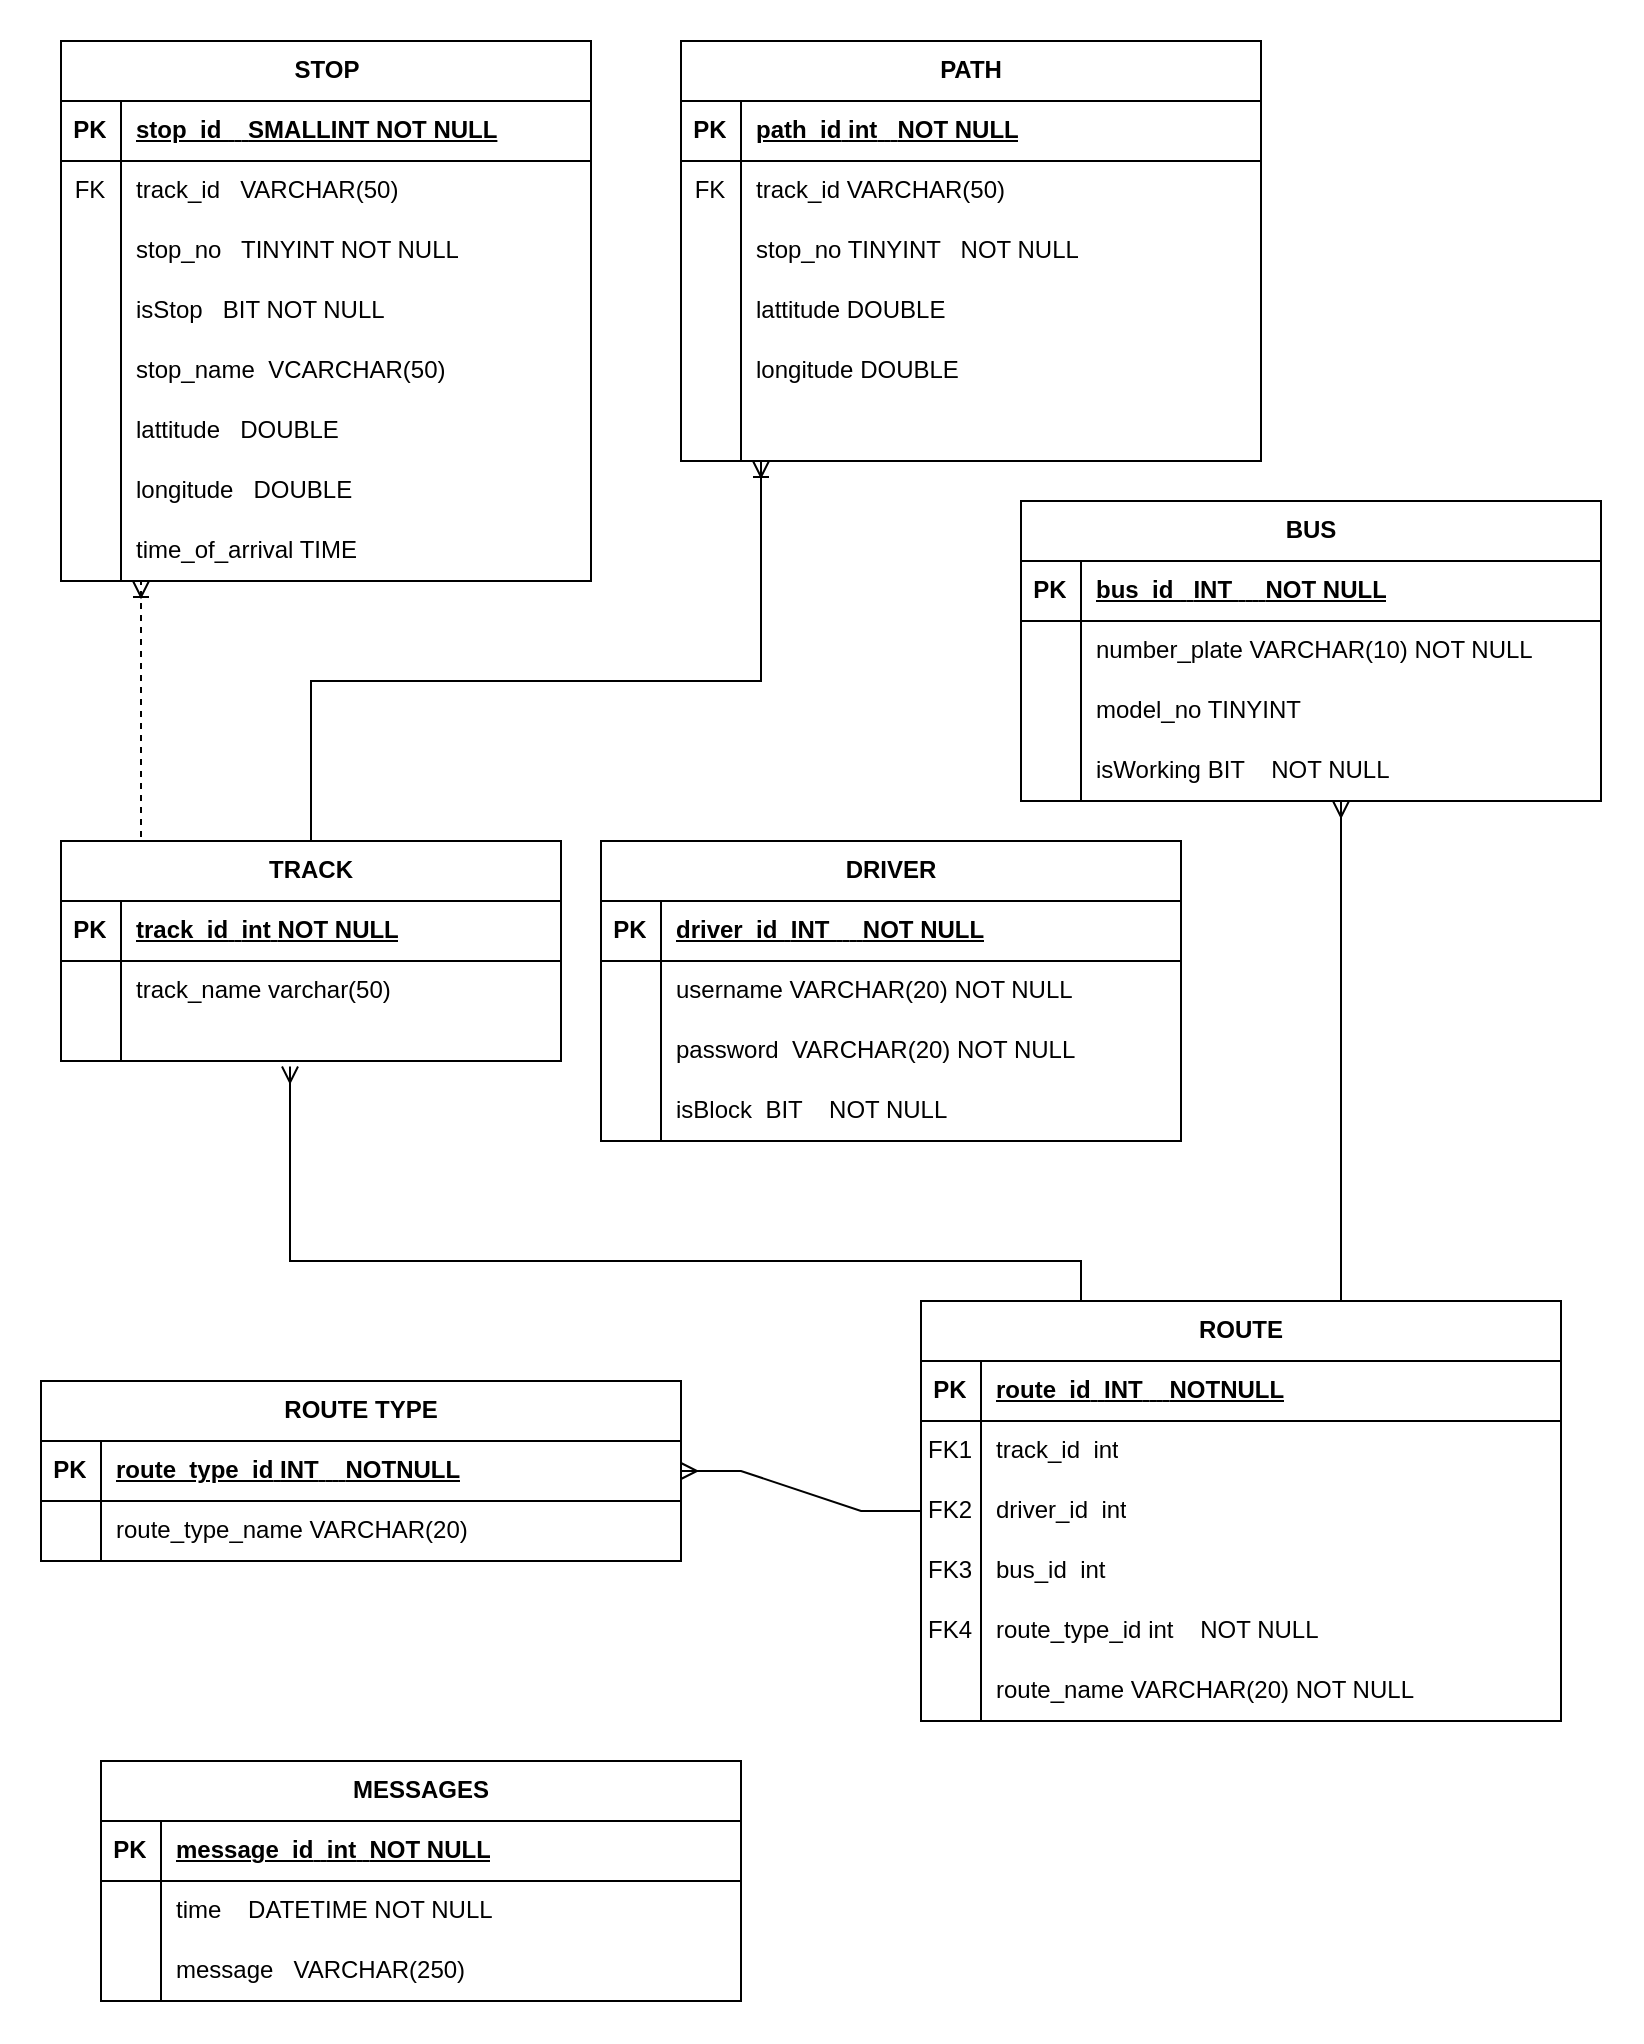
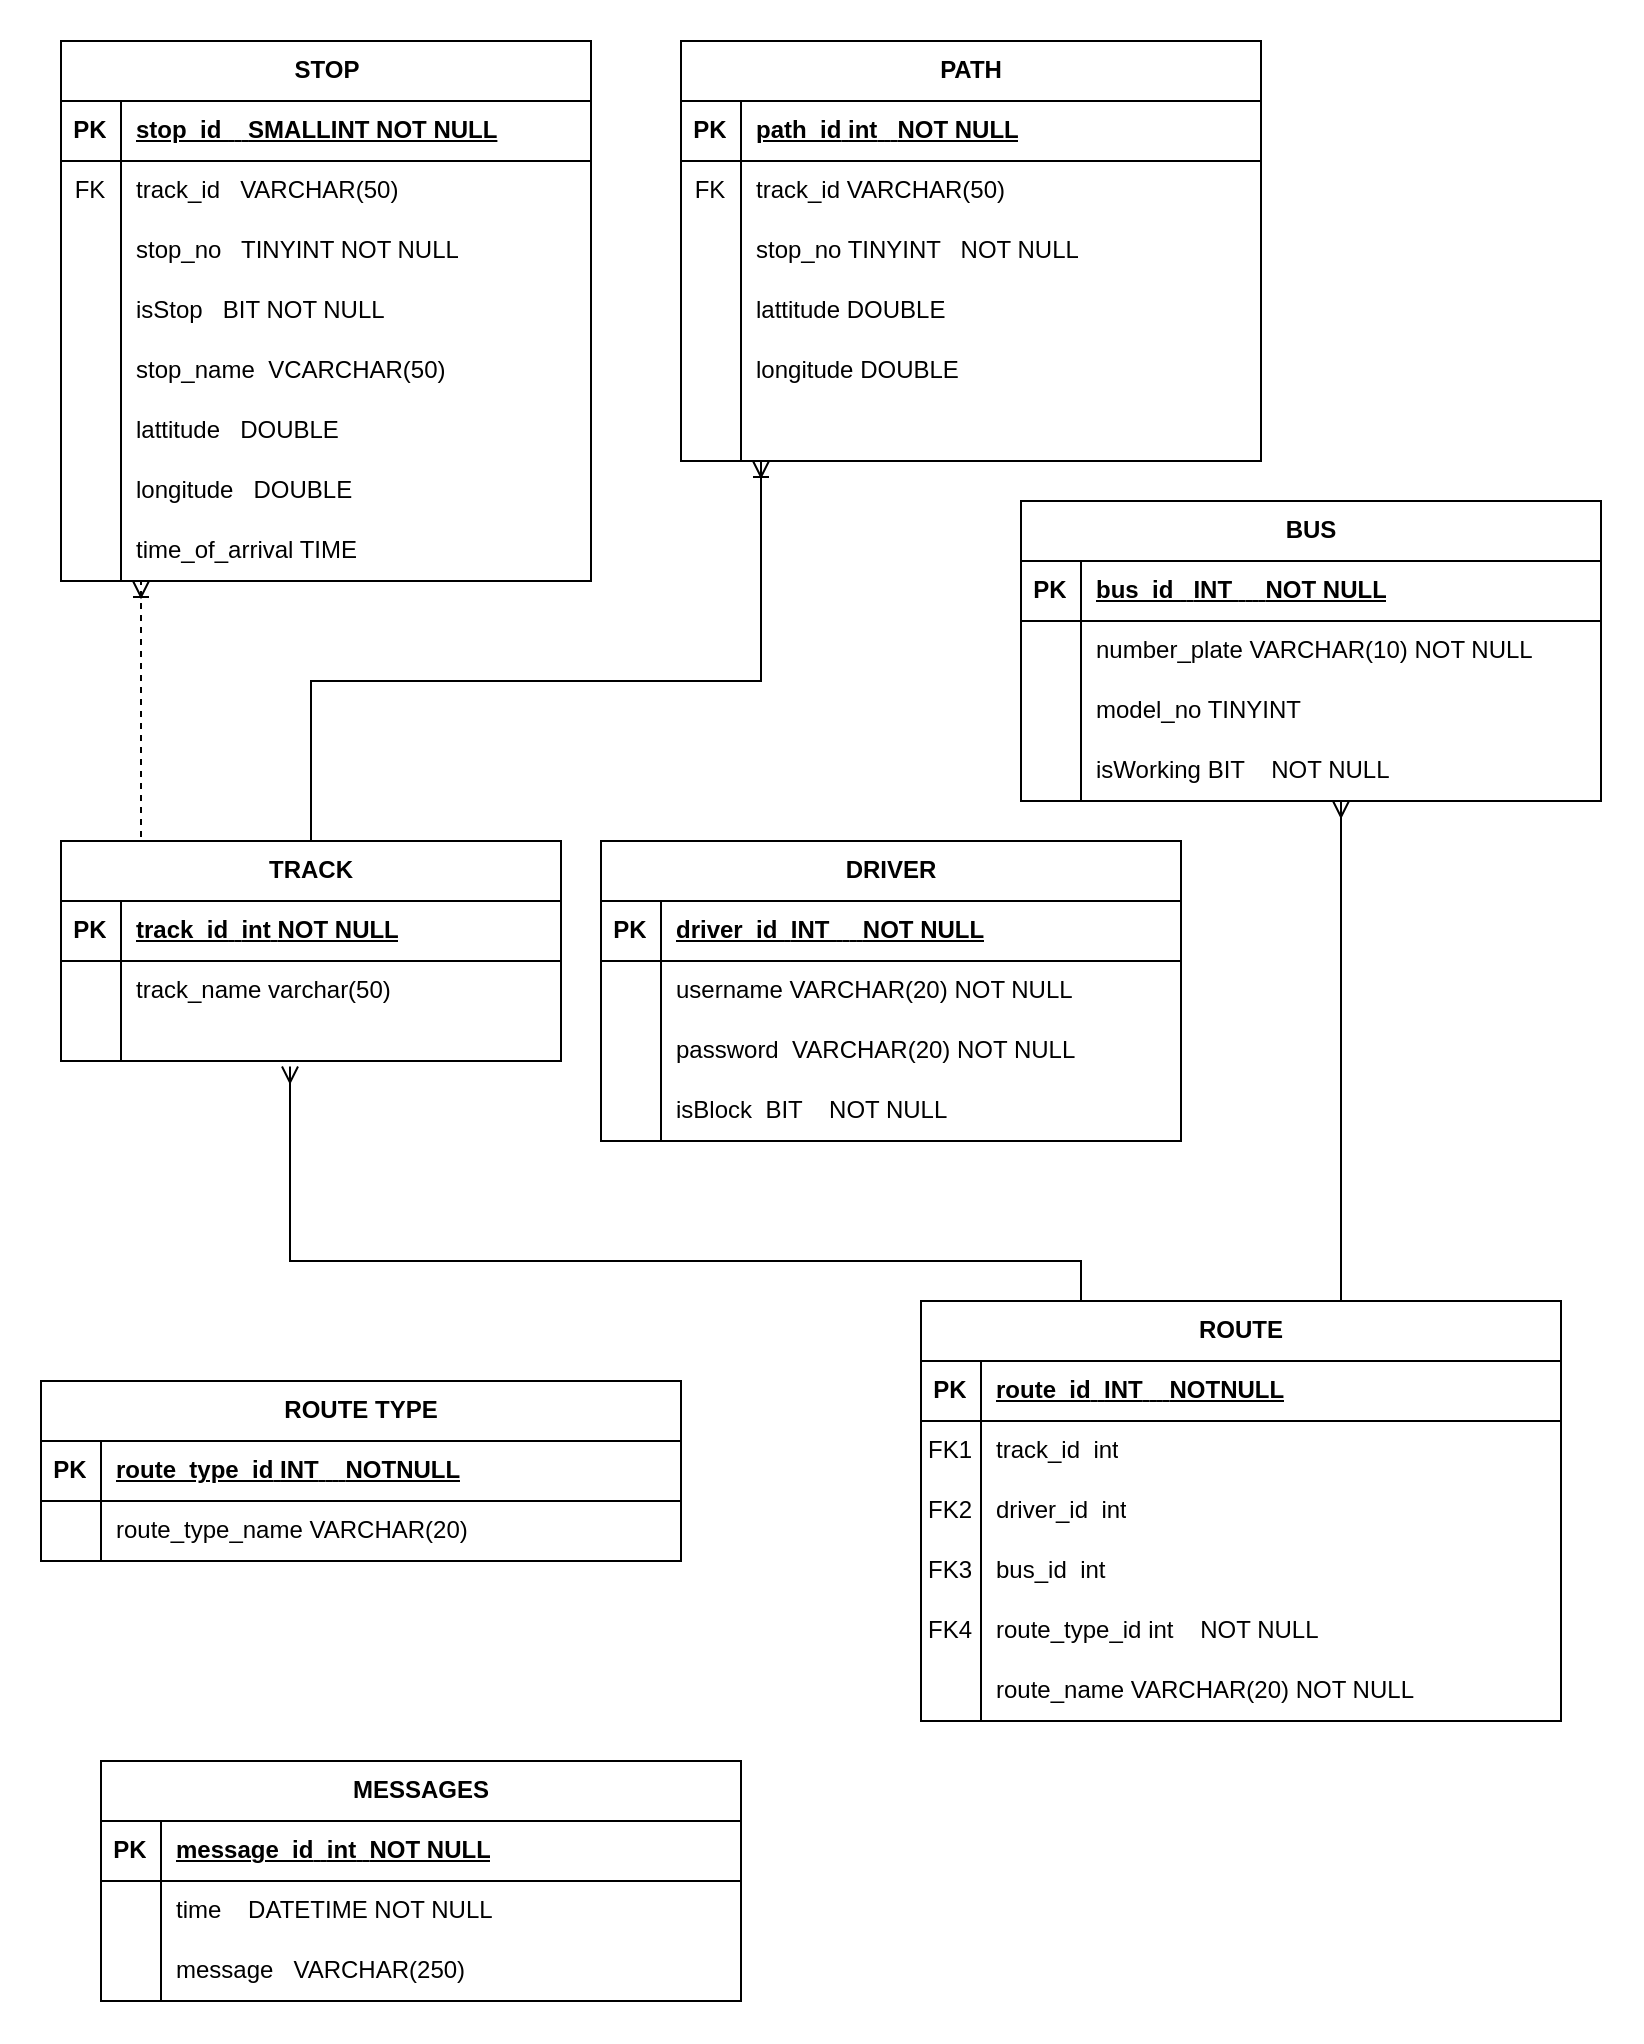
(802, 1491) -> none
